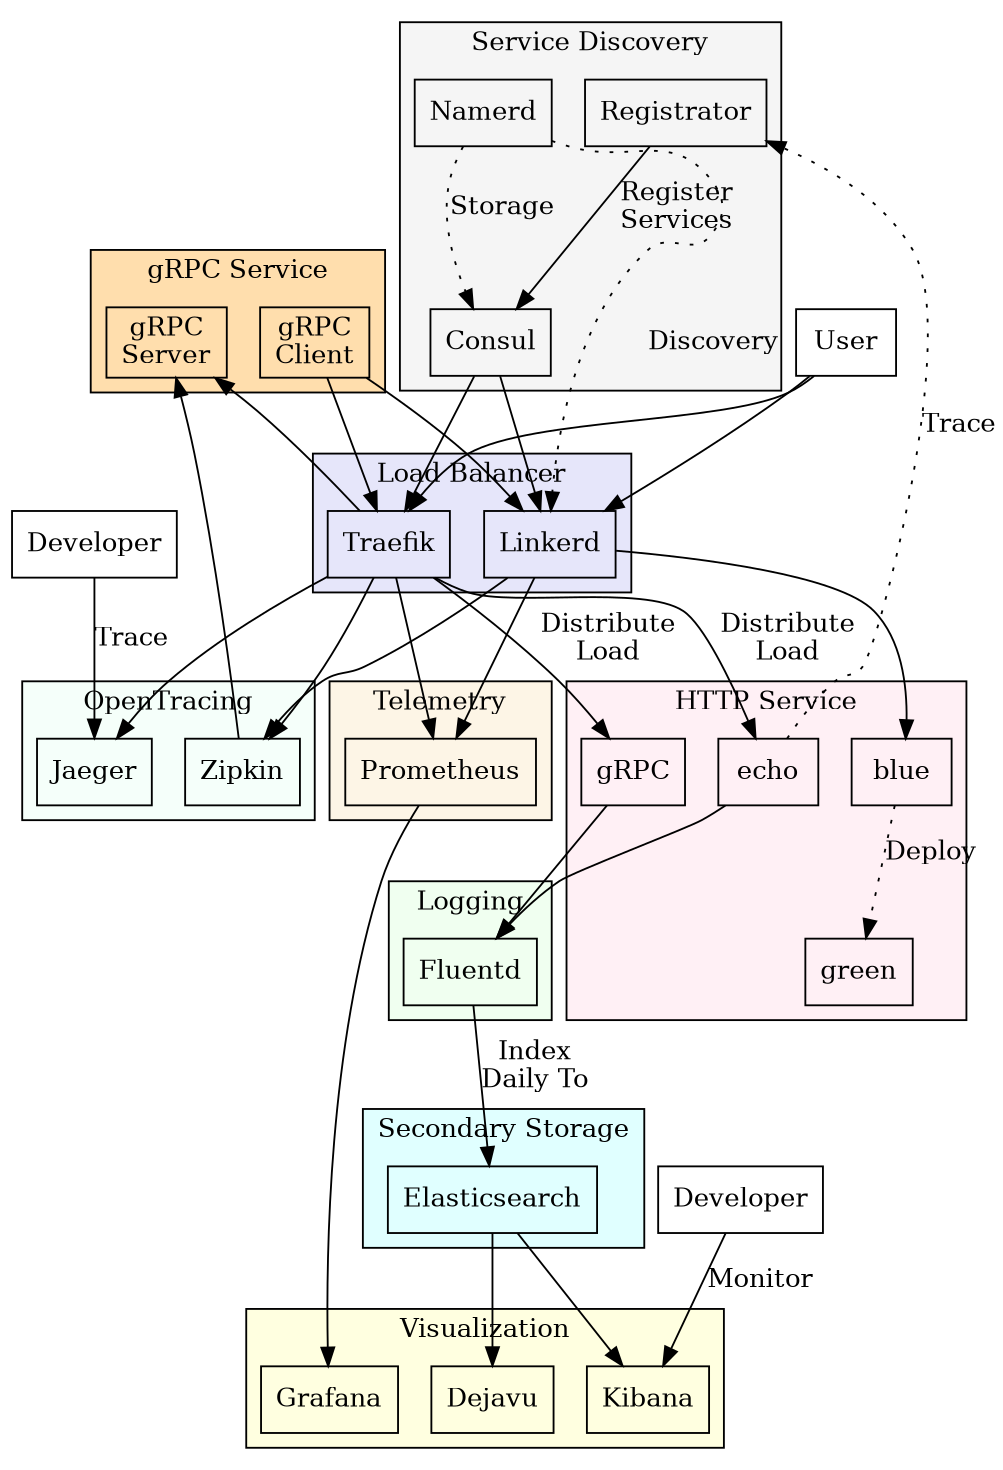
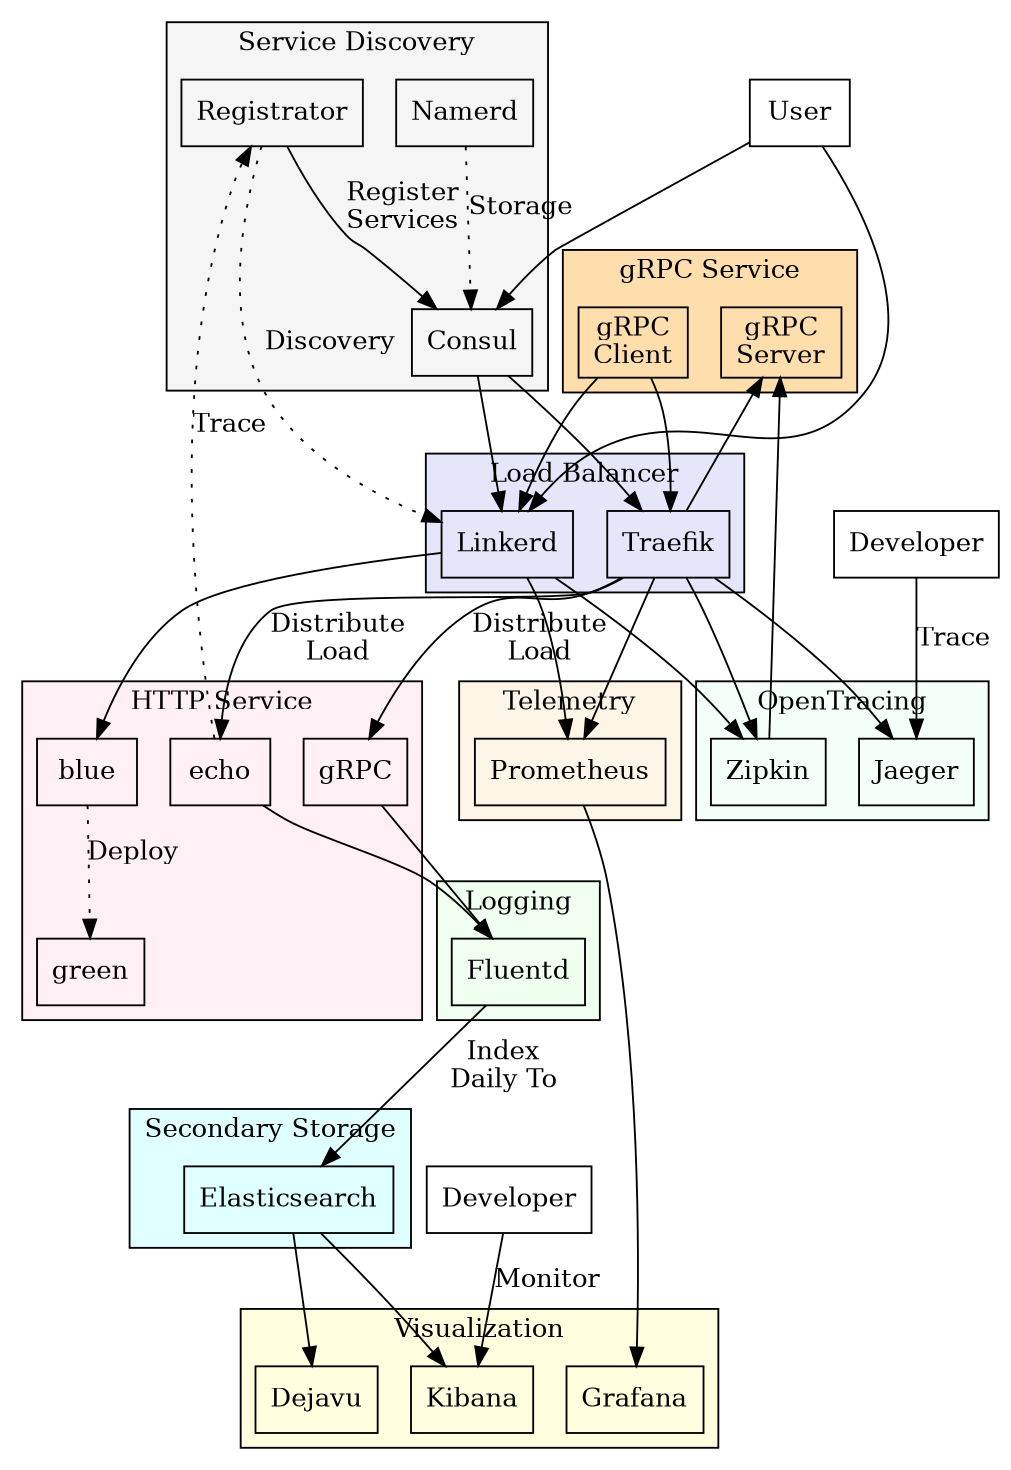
(663, 243) -> (255, 371)
(611, 423) -> (624, 212)
